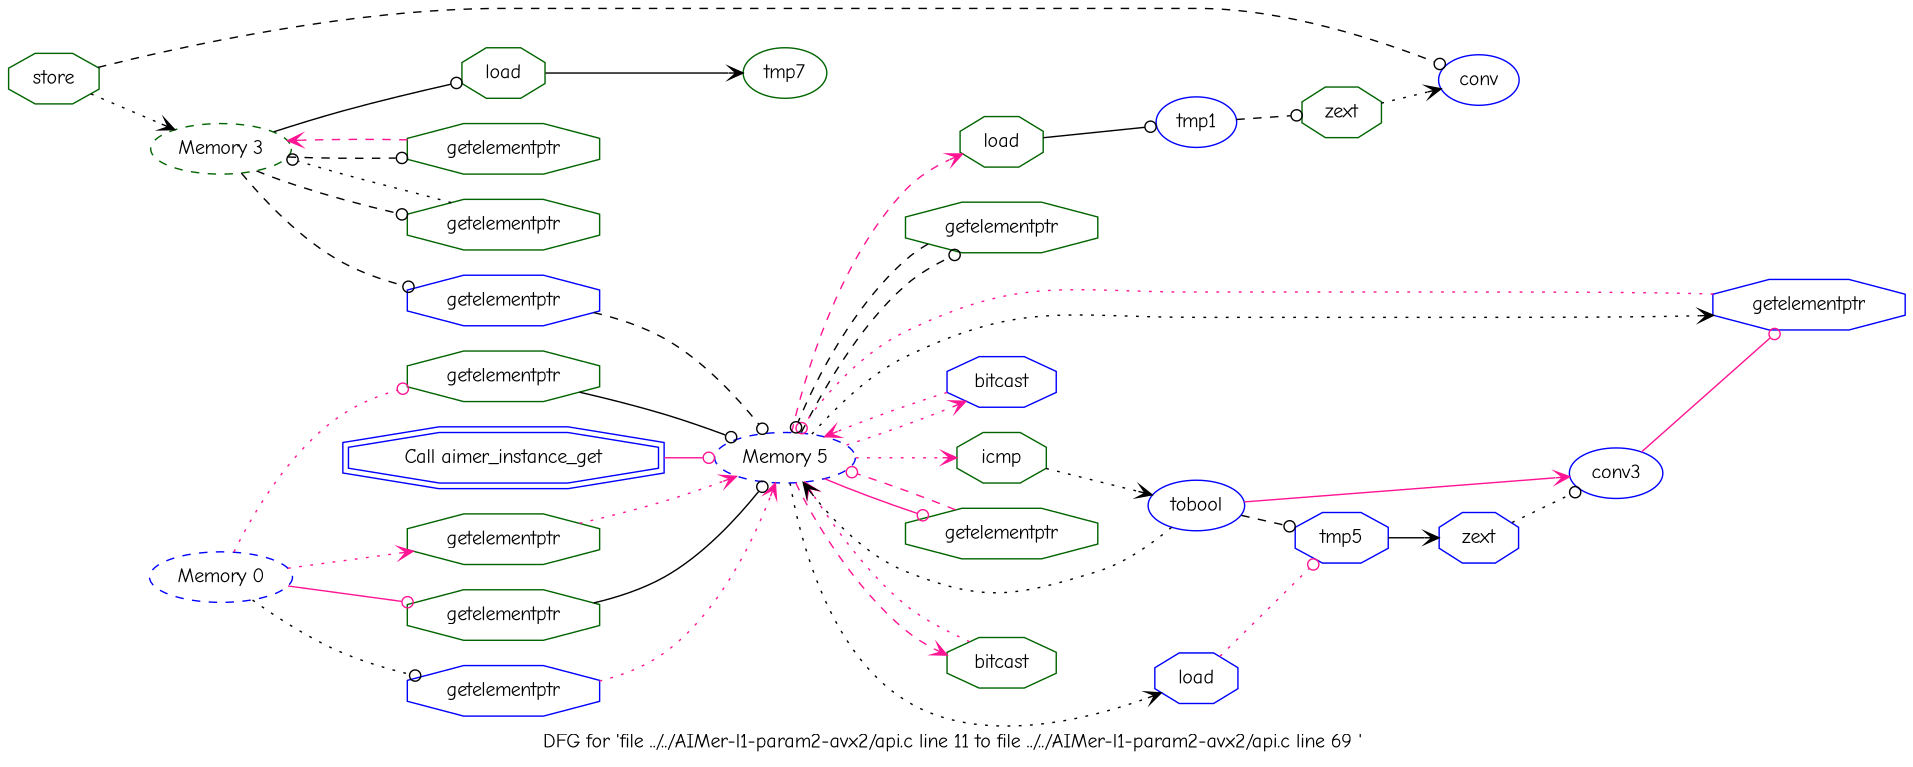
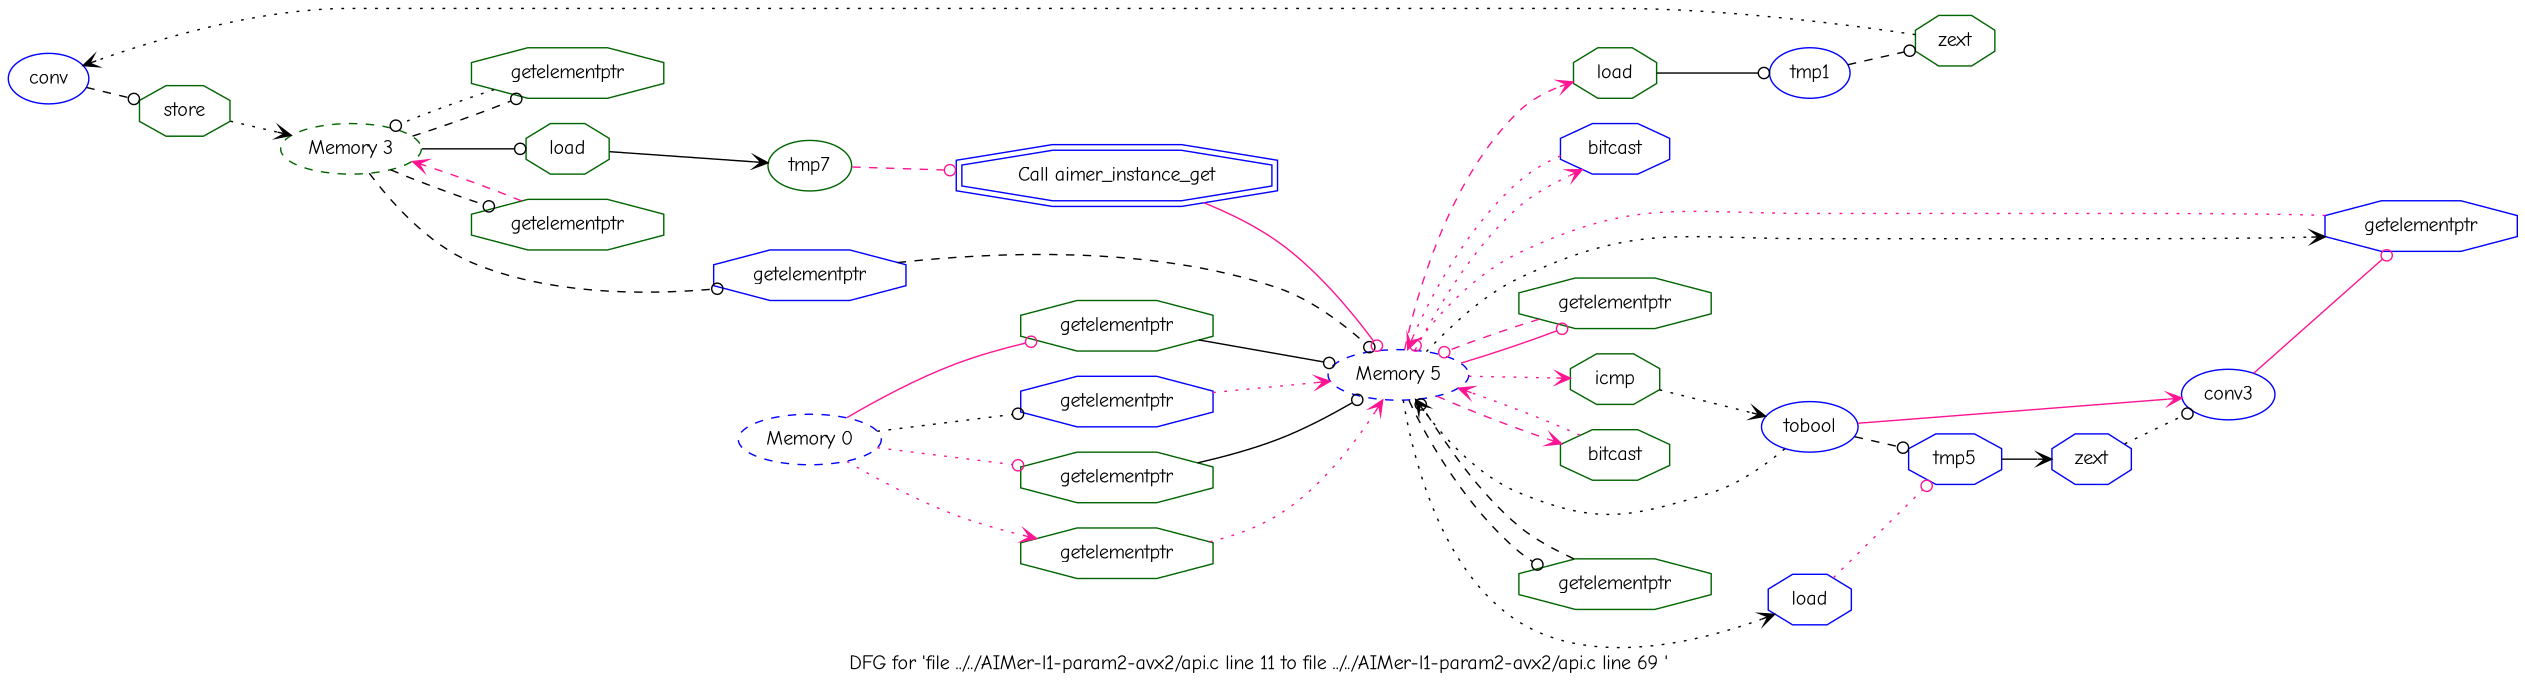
(767, 8) -> (107, 93)
none -> (898, 168)
